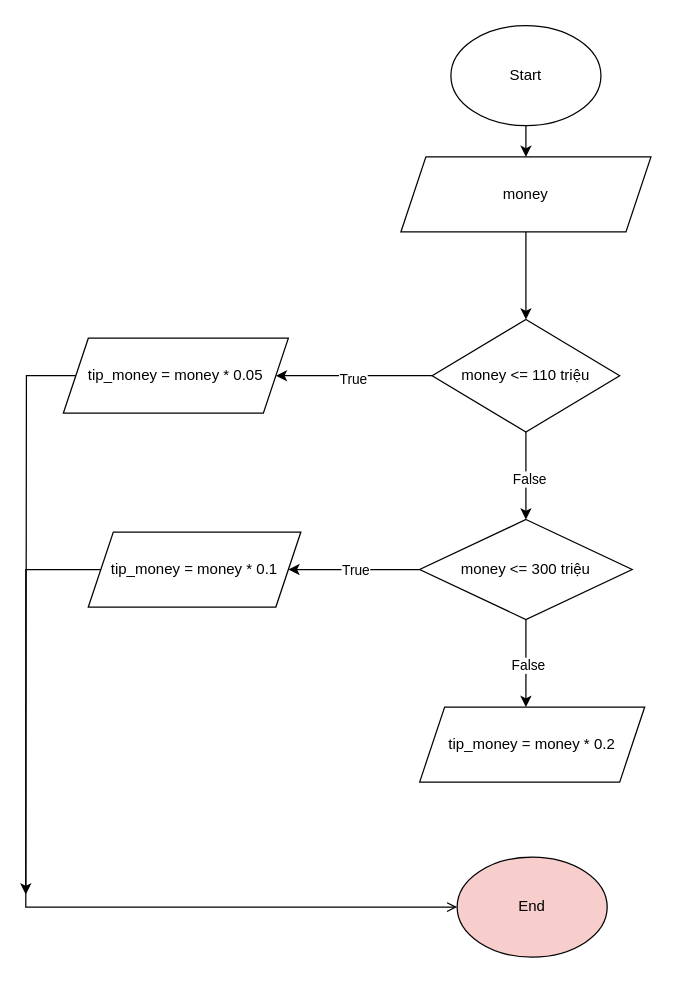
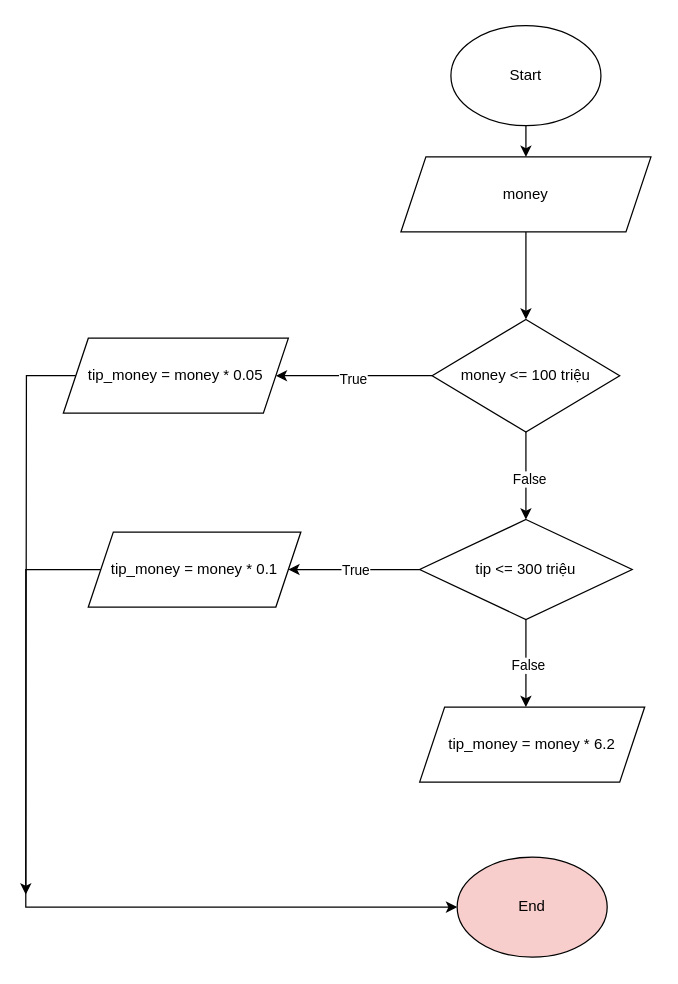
(526, 376) -> (526, 376)
(526, 569) -> (526, 569)
(532, 744) -> (532, 744)
(449, 907) -> (447, 907)
